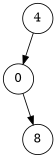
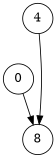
(30, 45) -> (42, 75)
